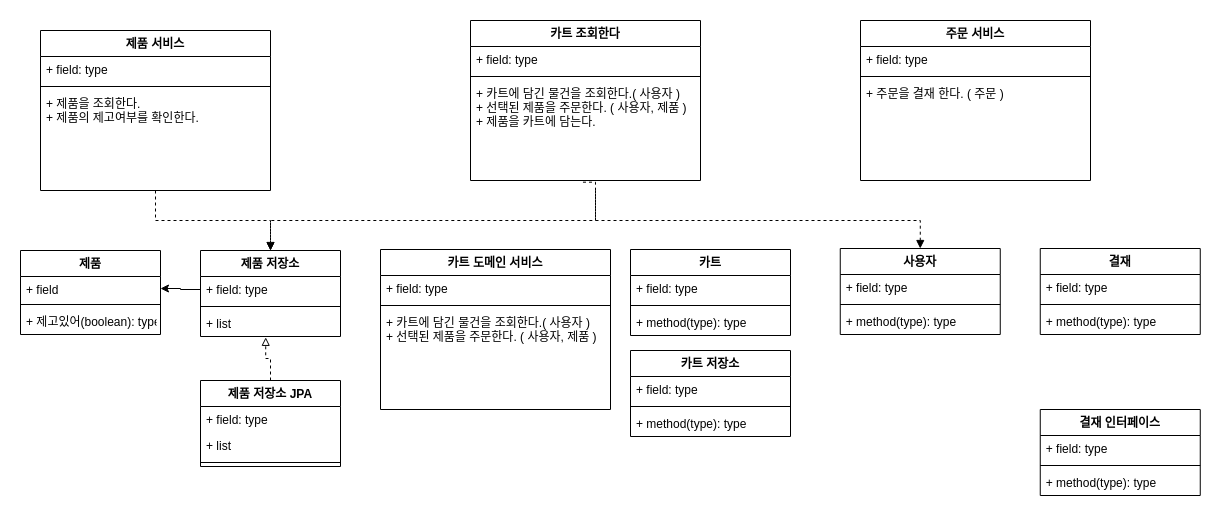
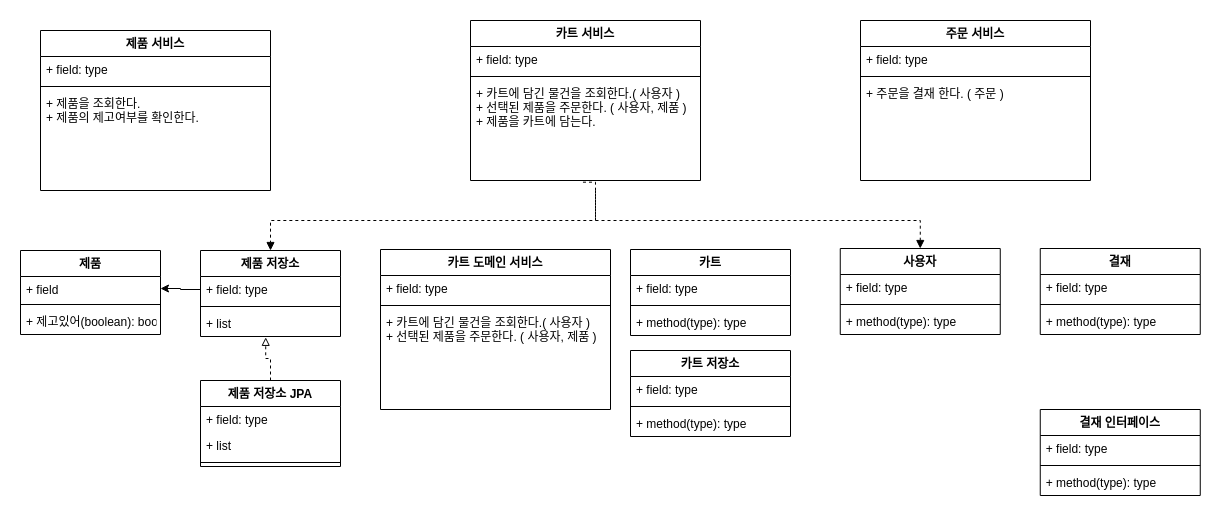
(585, 34) -> (585, 34)
(198, 221) -> none
(101, 322) -> (109, 322)
